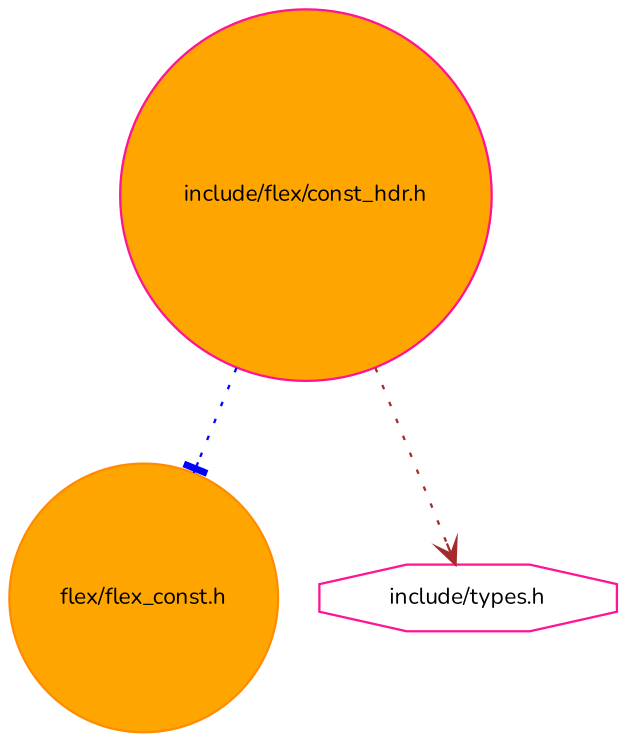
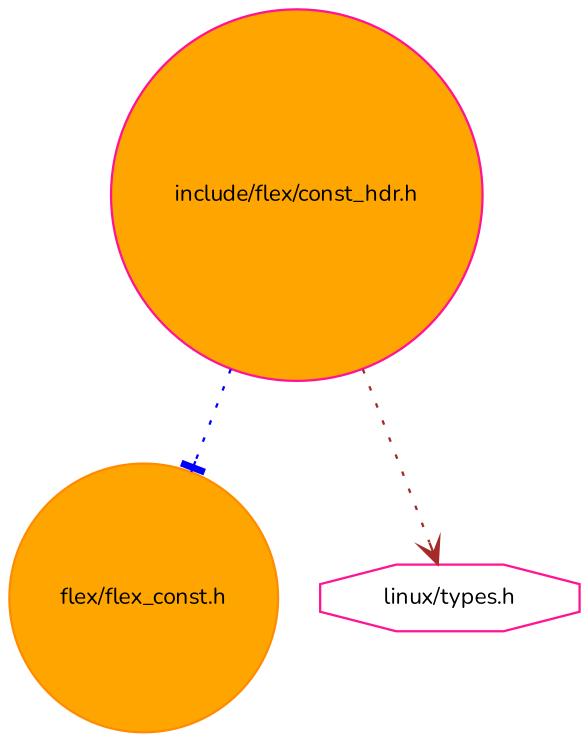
(468, 598) -> (450, 598)
